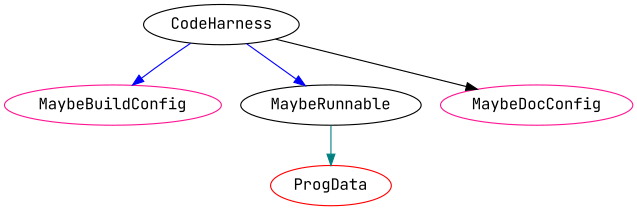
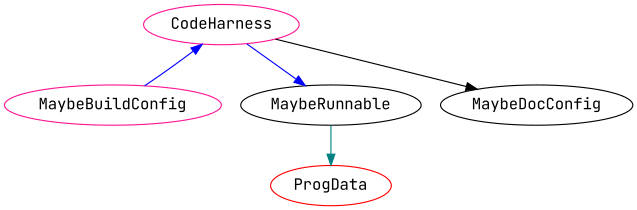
(221, 25) -> (221, 25)
(166, 60) -> (169, 69)
(537, 105) -> (537, 105)
